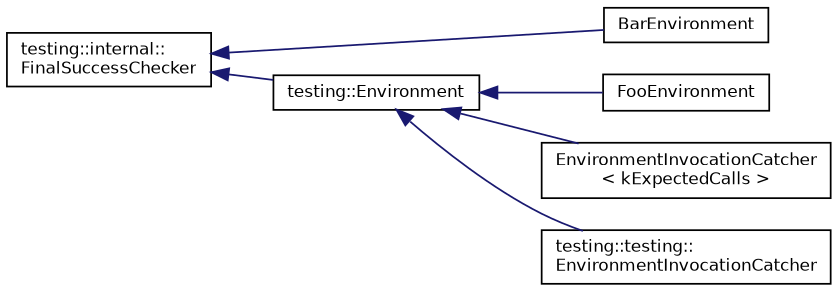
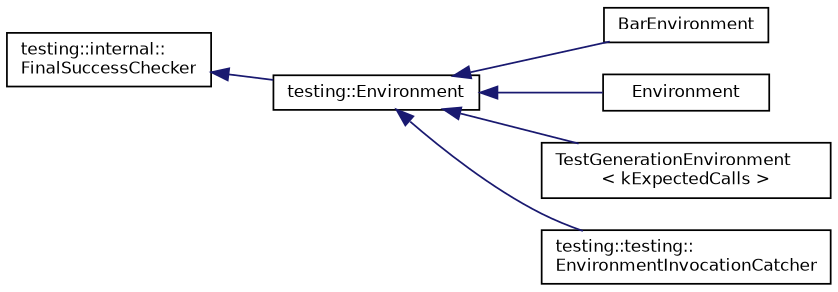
(416, 41) -> (540, 57)
(686, 93) -> (686, 93)
(686, 170) -> (686, 170)
